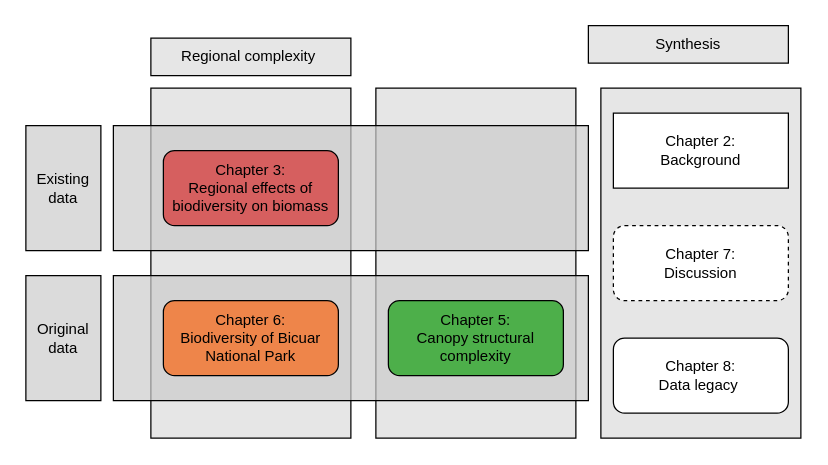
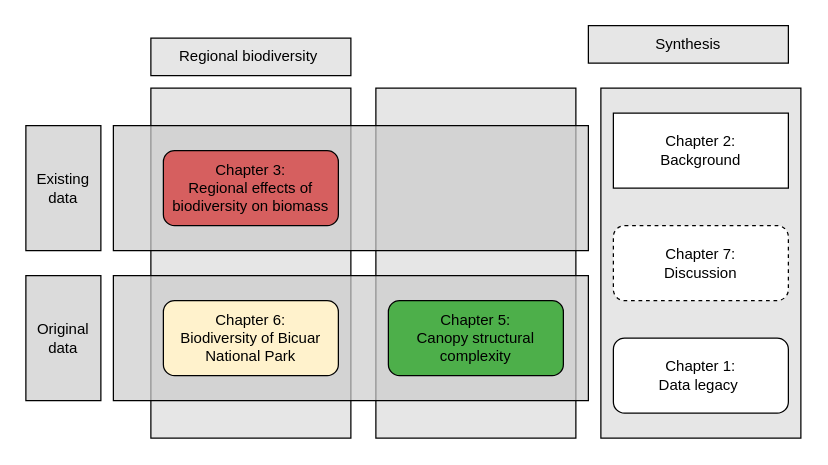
(251, 57) -> (251, 57)
(251, 338) -> (251, 338)
(701, 376) -> (701, 376)
